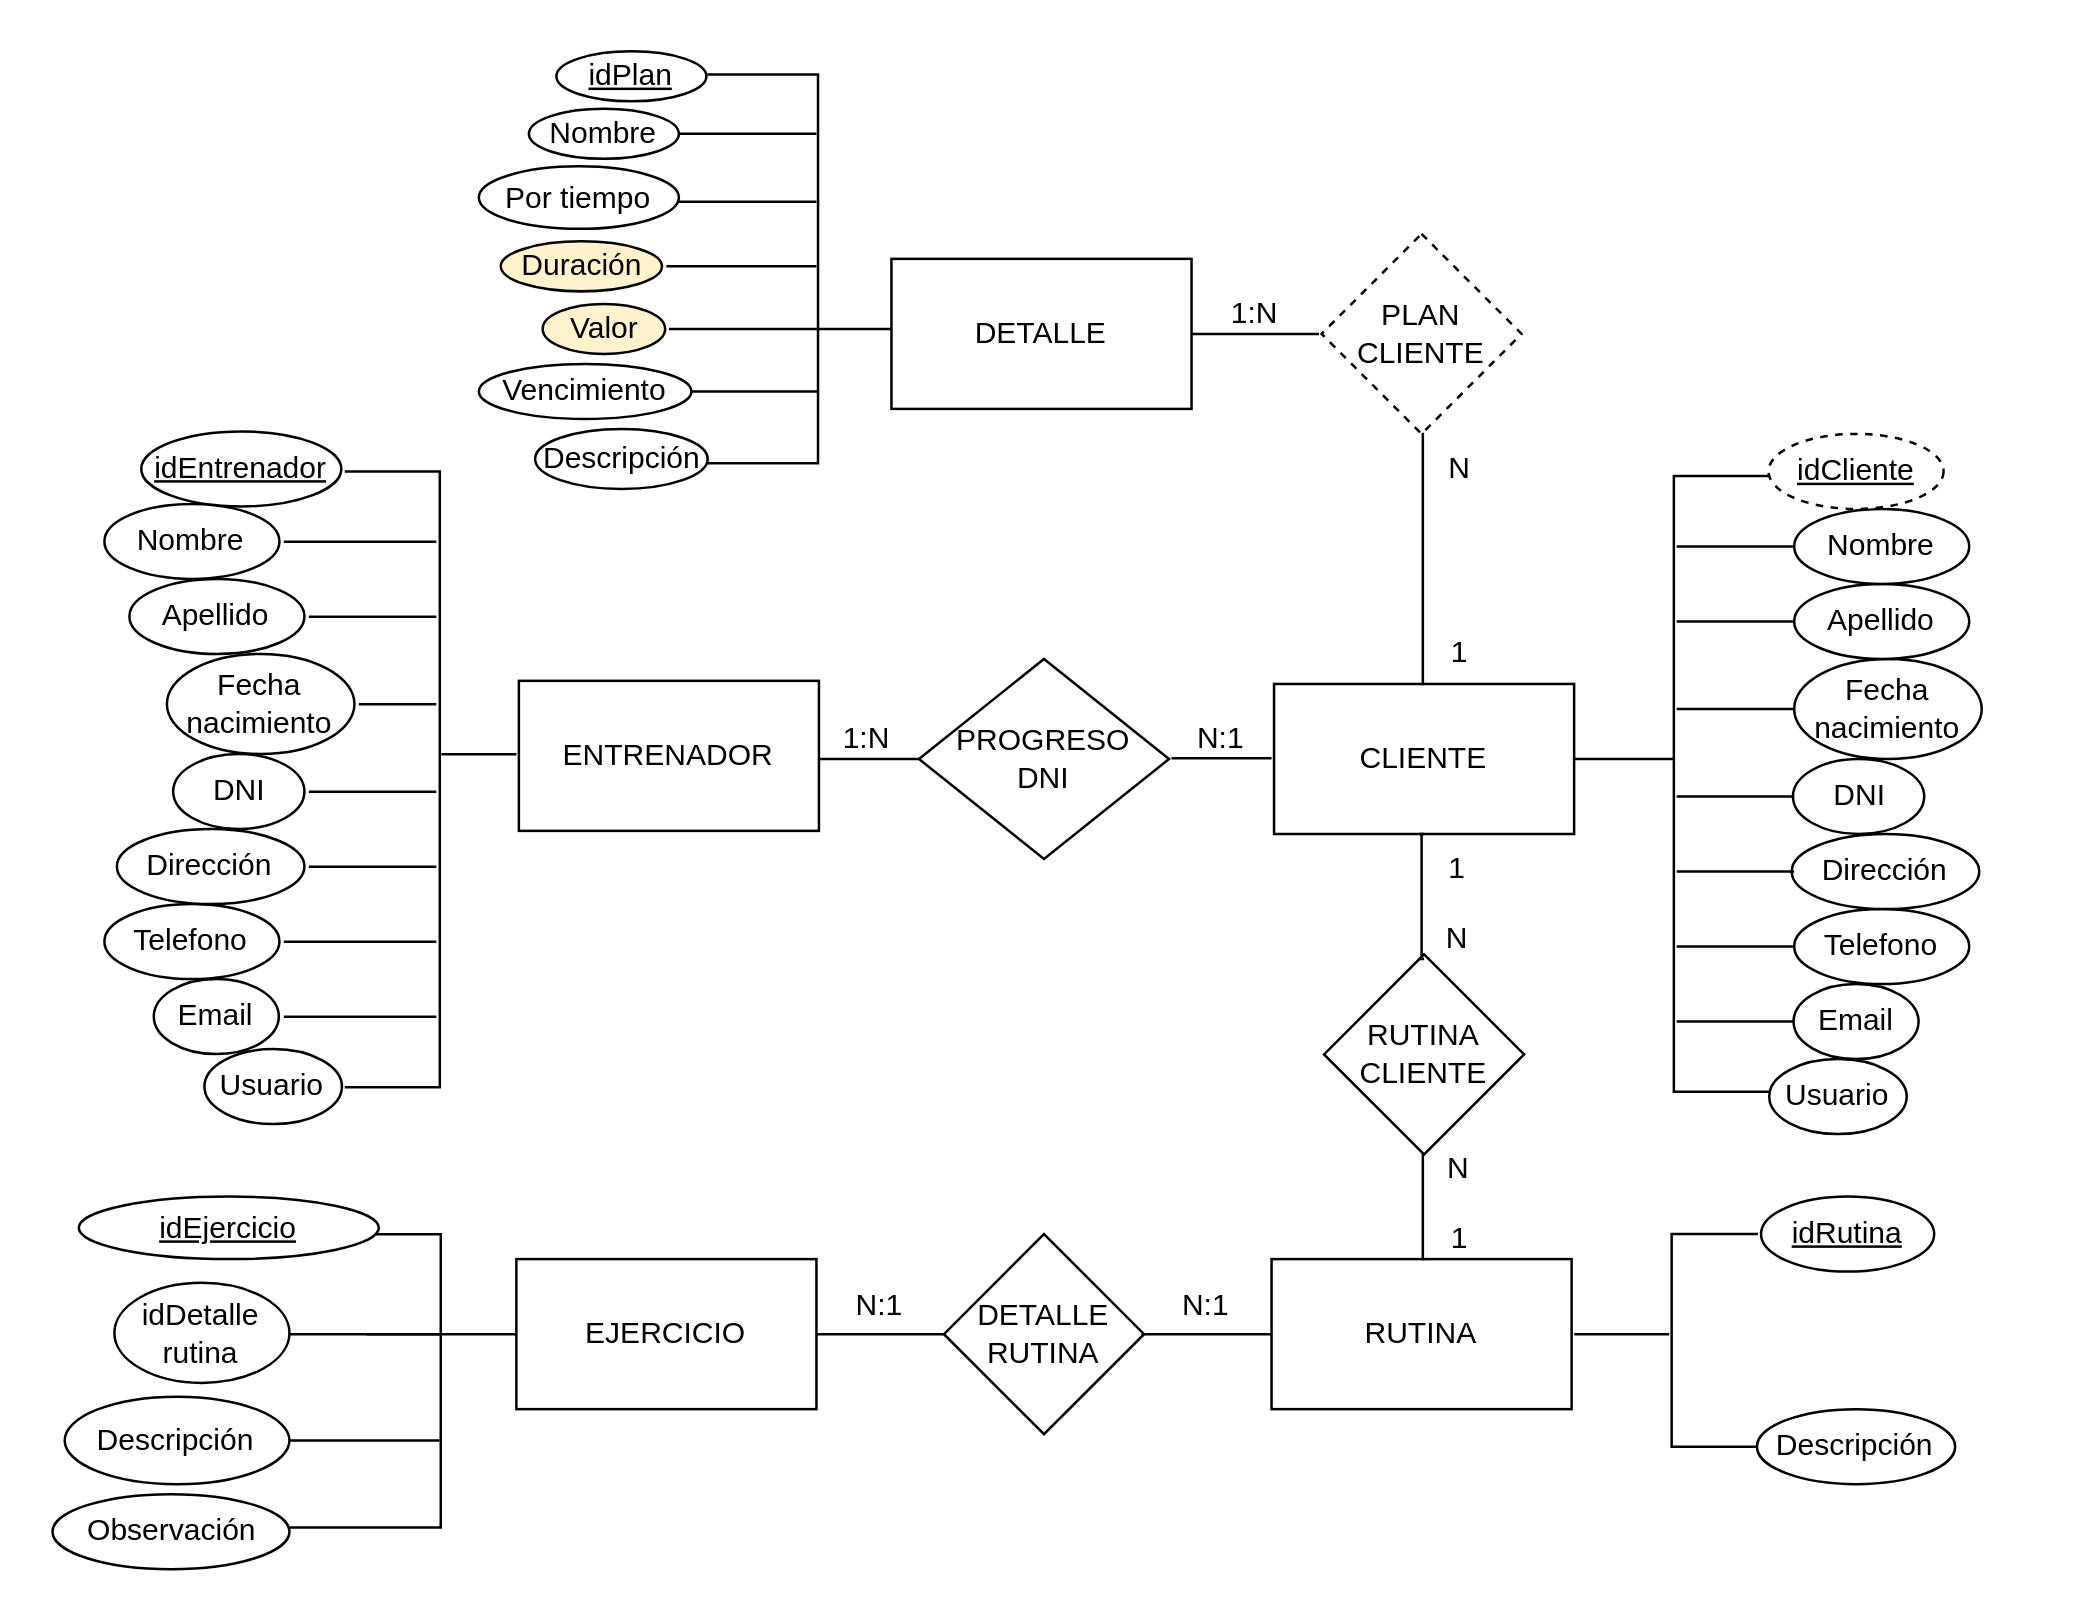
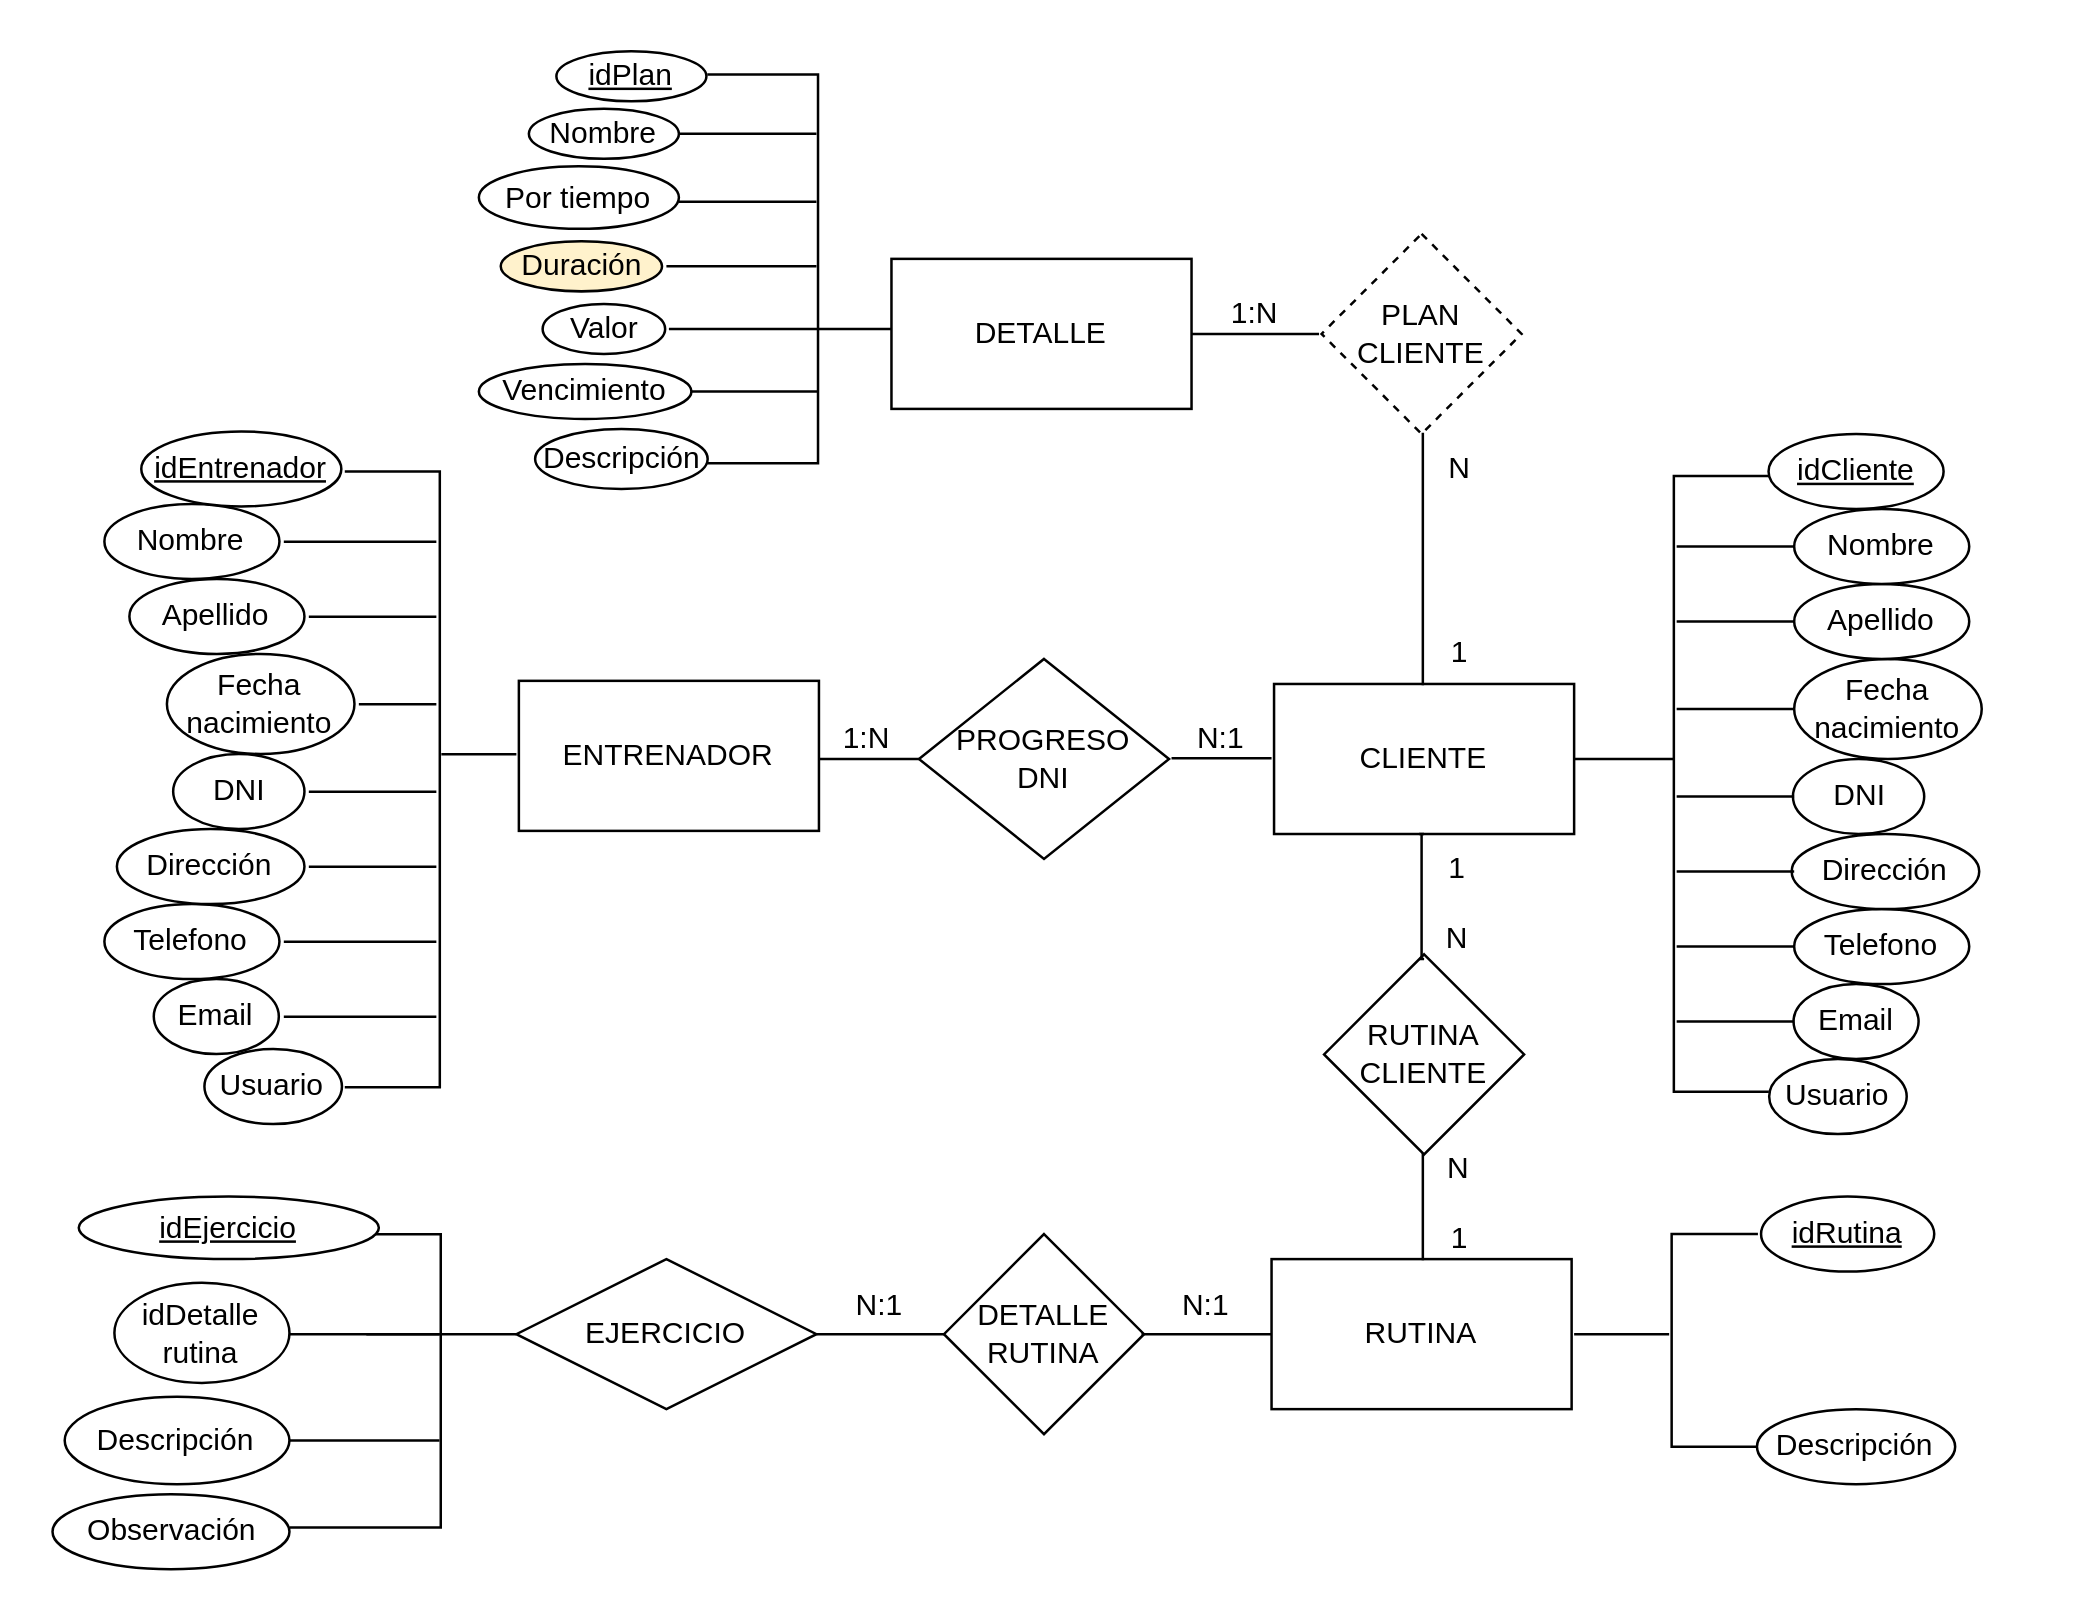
(604, 329) -> (604, 329)
(1856, 471) -> (1856, 471)
(666, 1334) -> (666, 1334)
